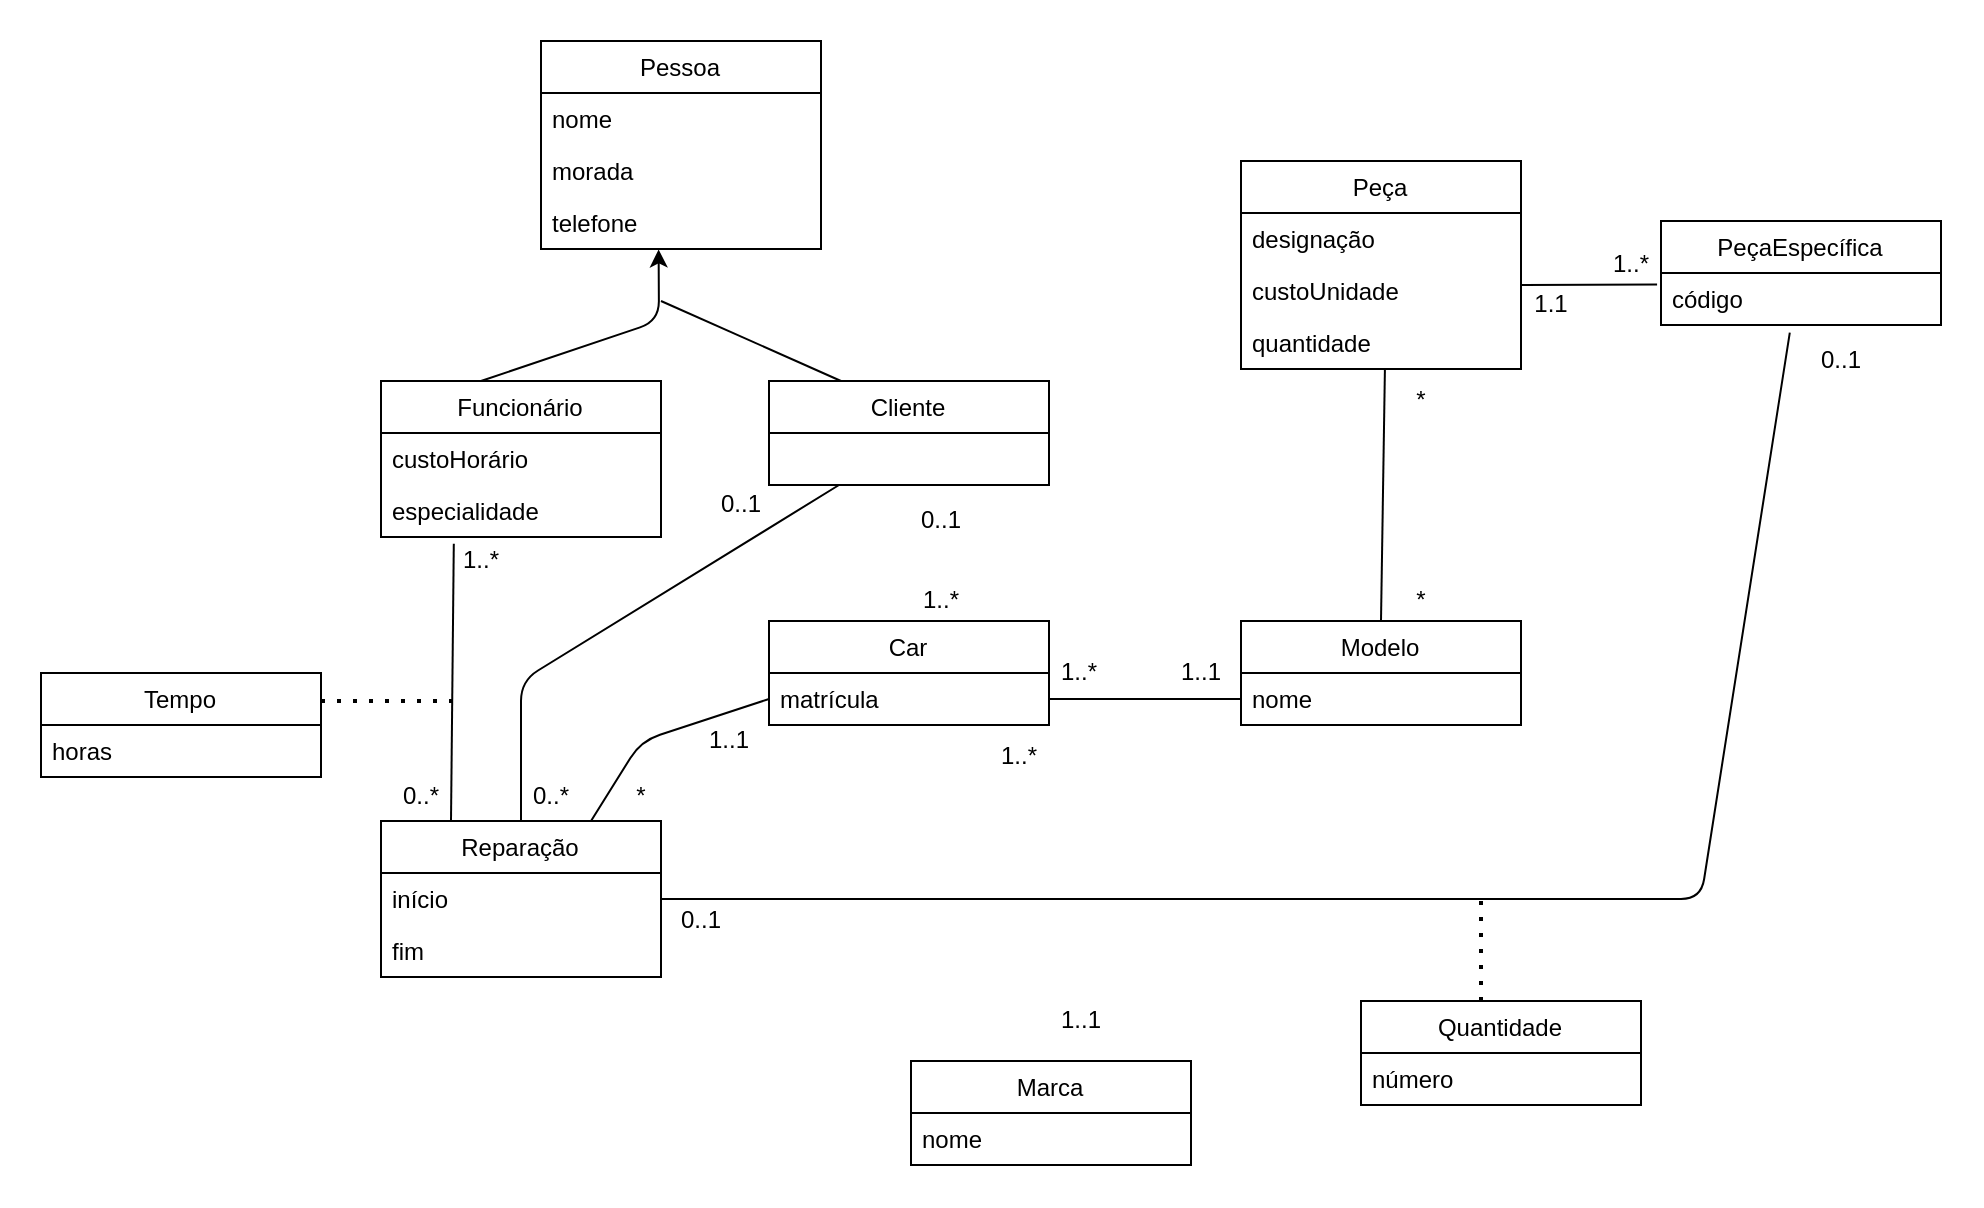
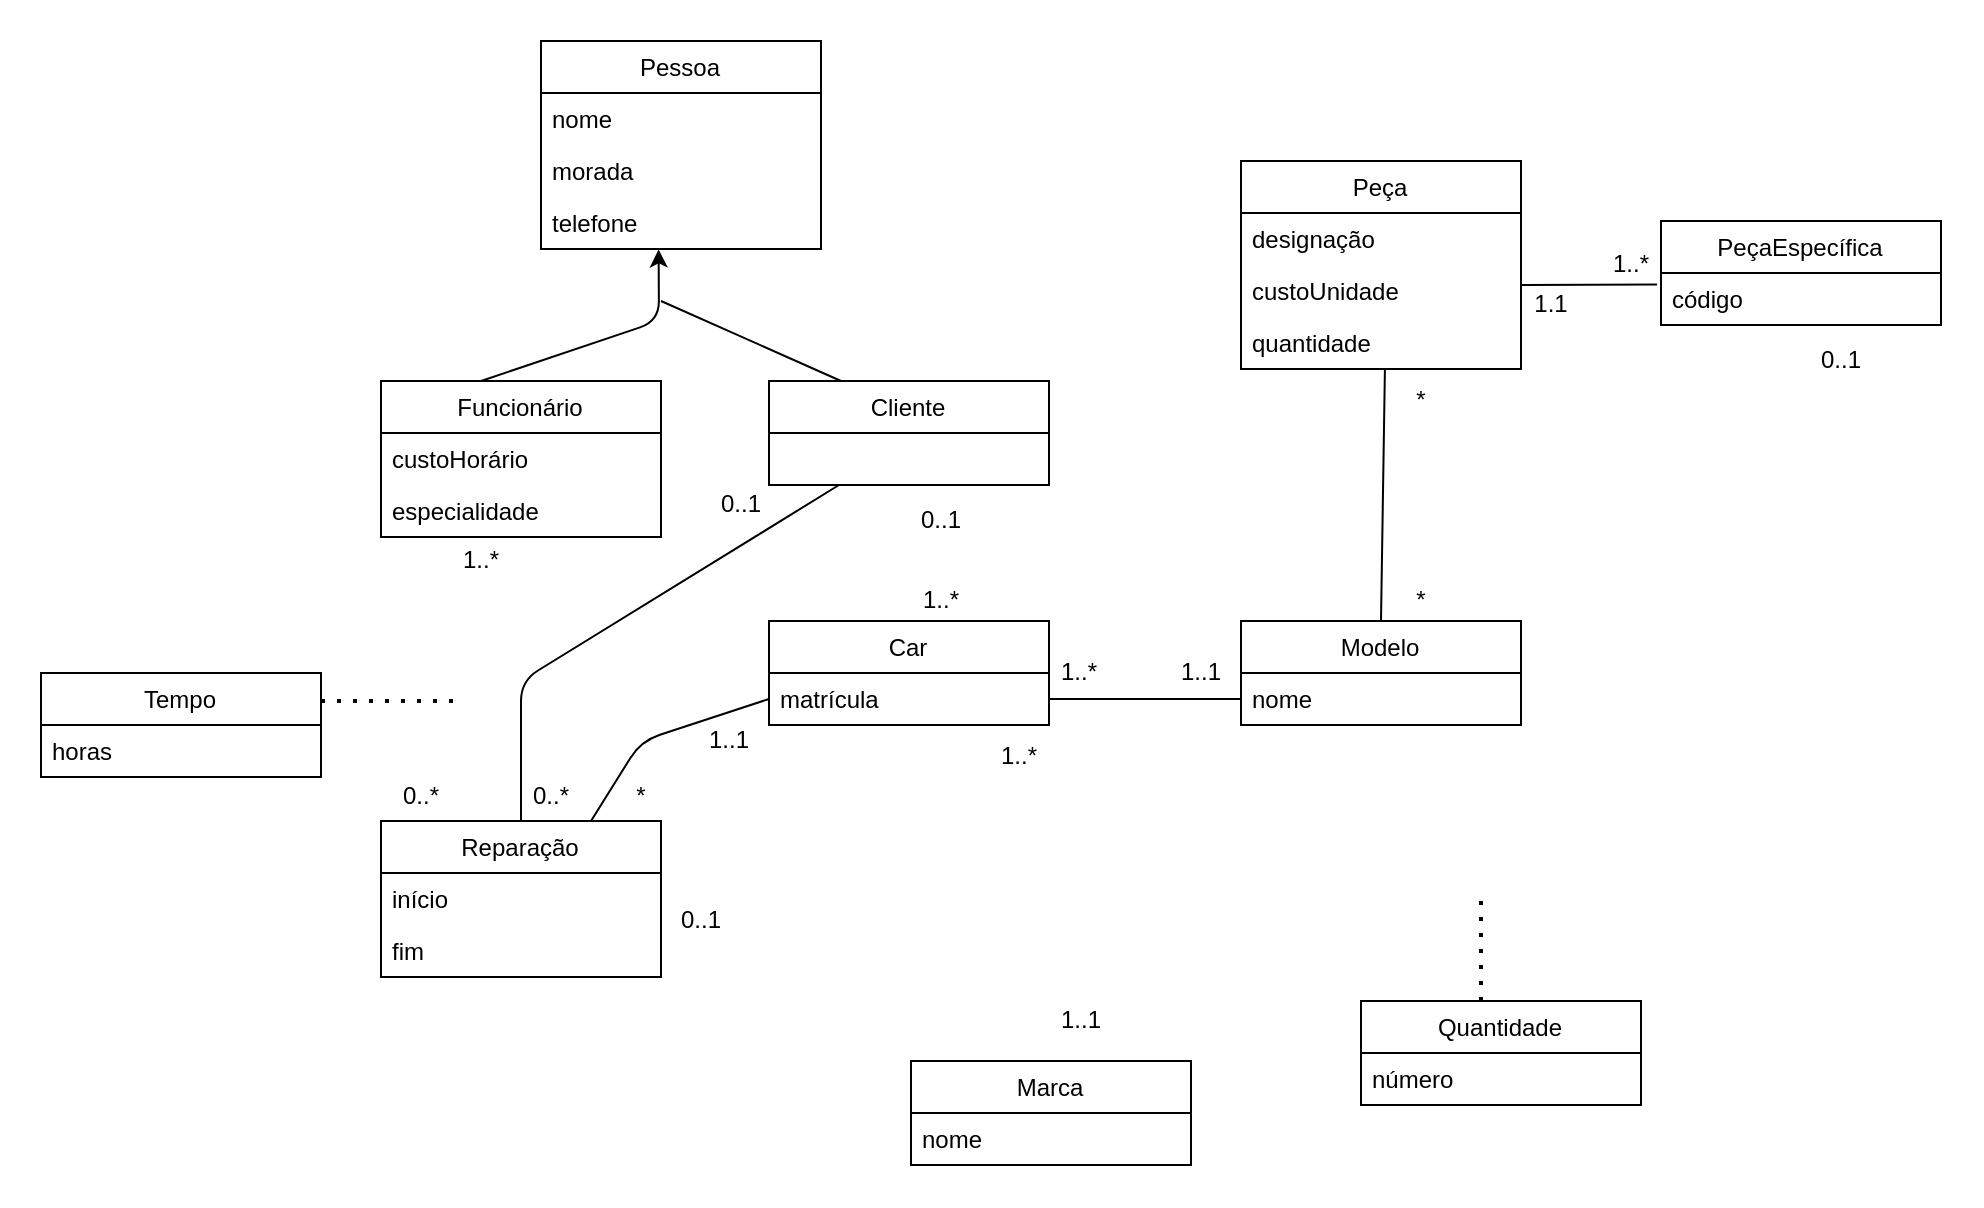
(452, 681) -> none
(1462, 899) -> none
